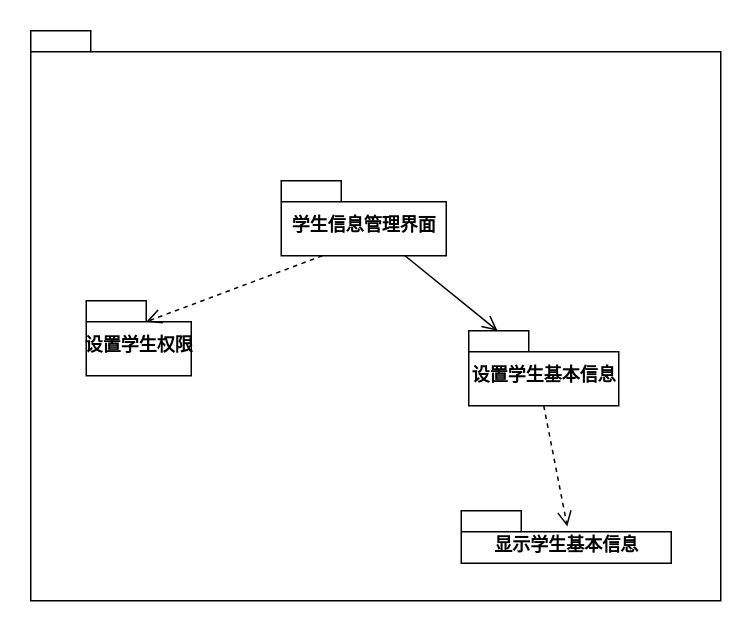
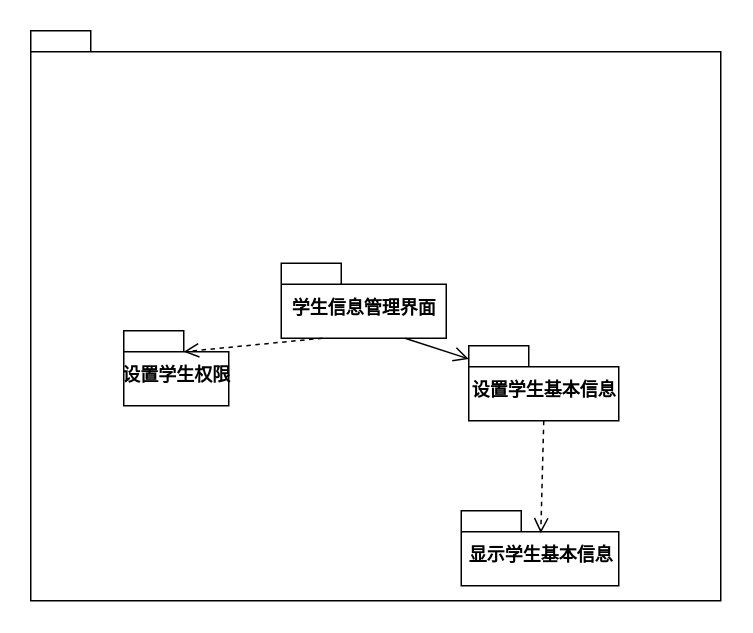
(364, 218) -> (364, 301)
(139, 338) -> (176, 368)
(544, 368) -> (544, 383)
(566, 537) -> (540, 548)
